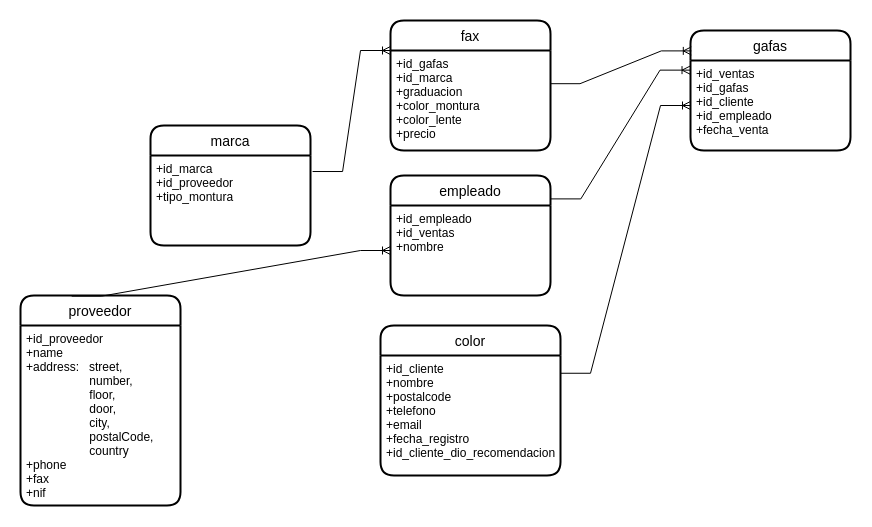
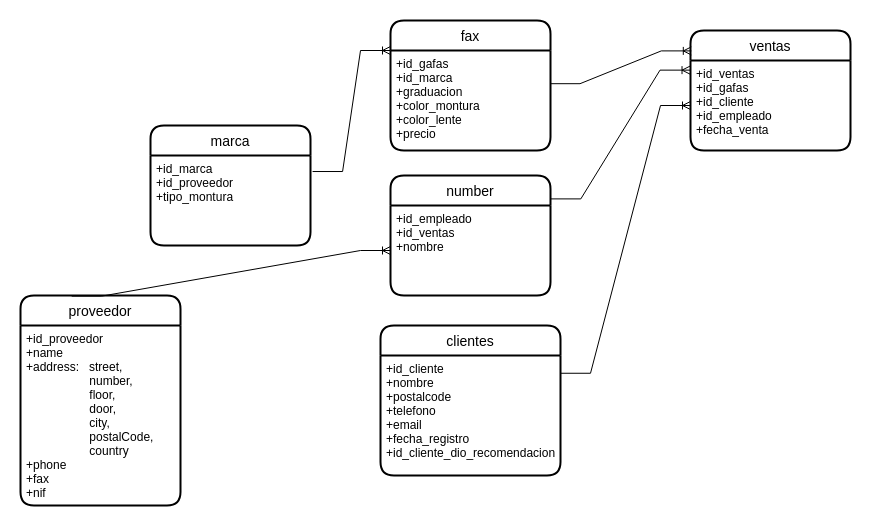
(770, 46) -> (770, 46)
(470, 191) -> (470, 191)
(470, 341) -> (470, 341)
